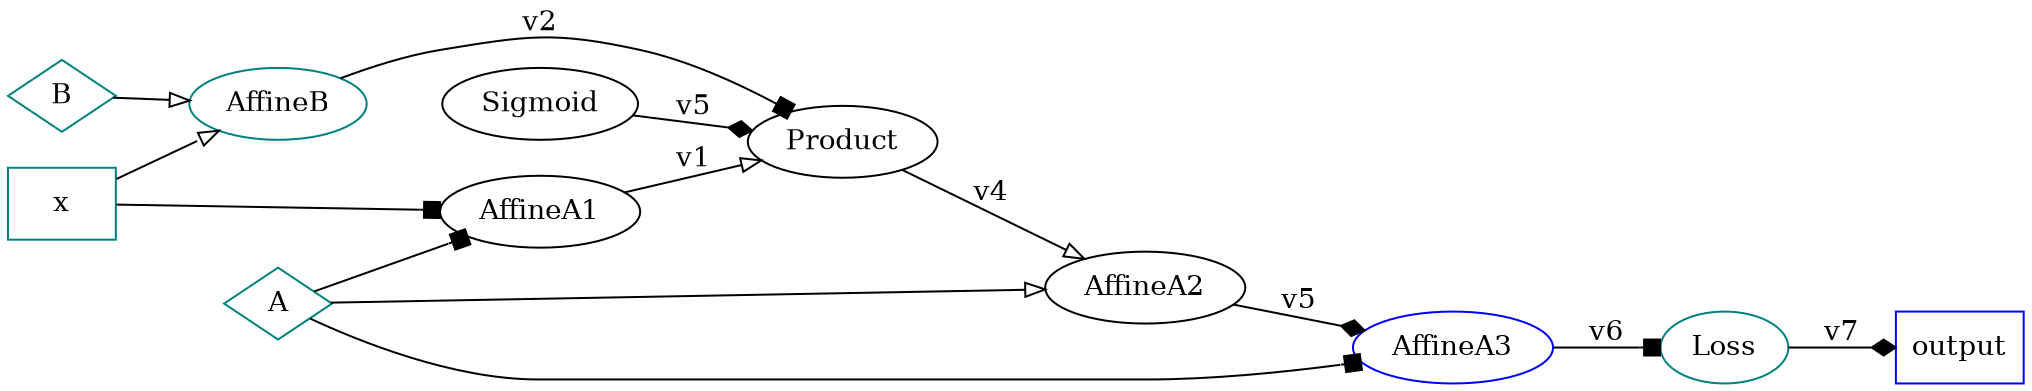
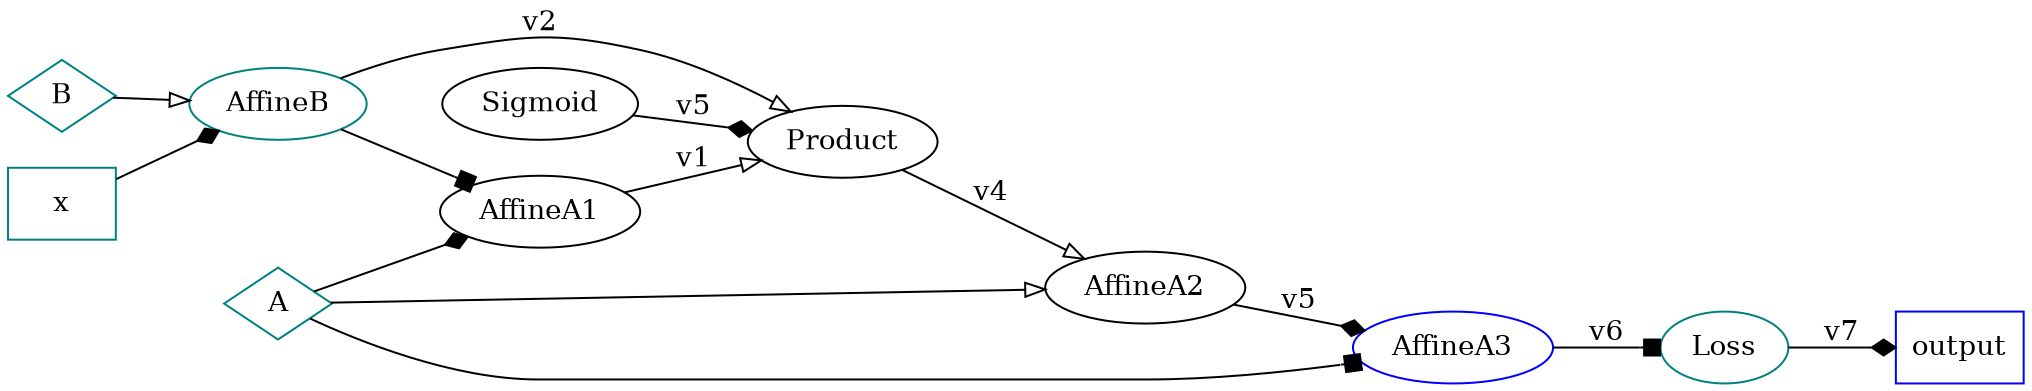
(560, 38) -> (560, 38)
(157, 160) -> (157, 160)
(268, 207) -> (398, 153)
(381, 268) -> (381, 268)
